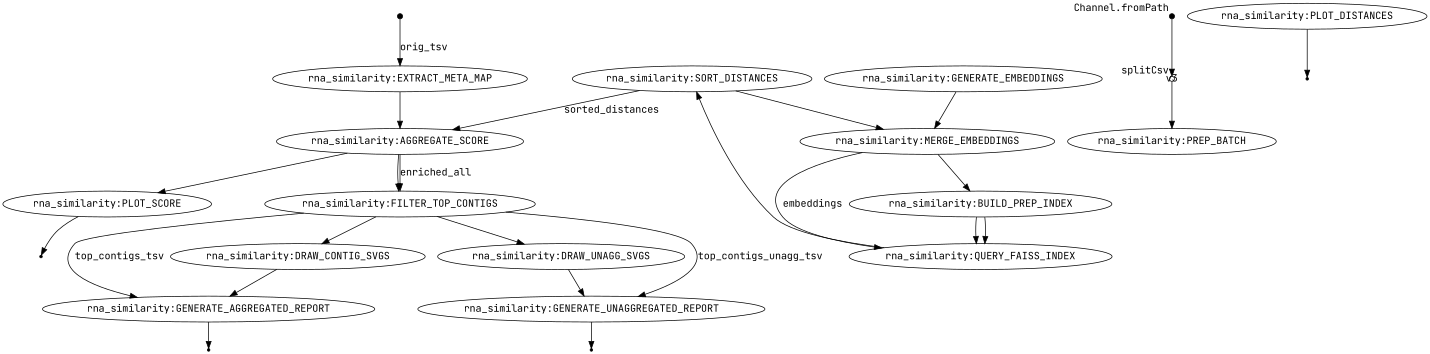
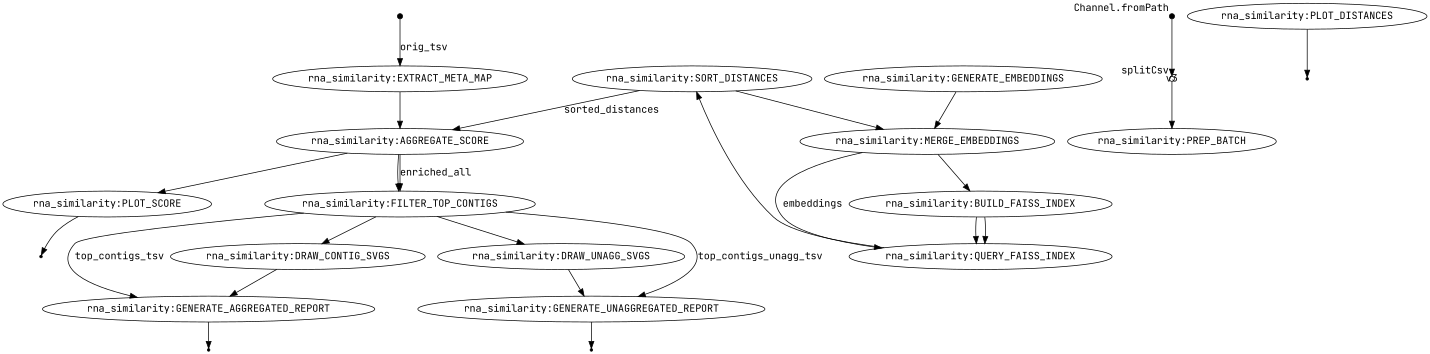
(981, 204) -> (981, 204)
